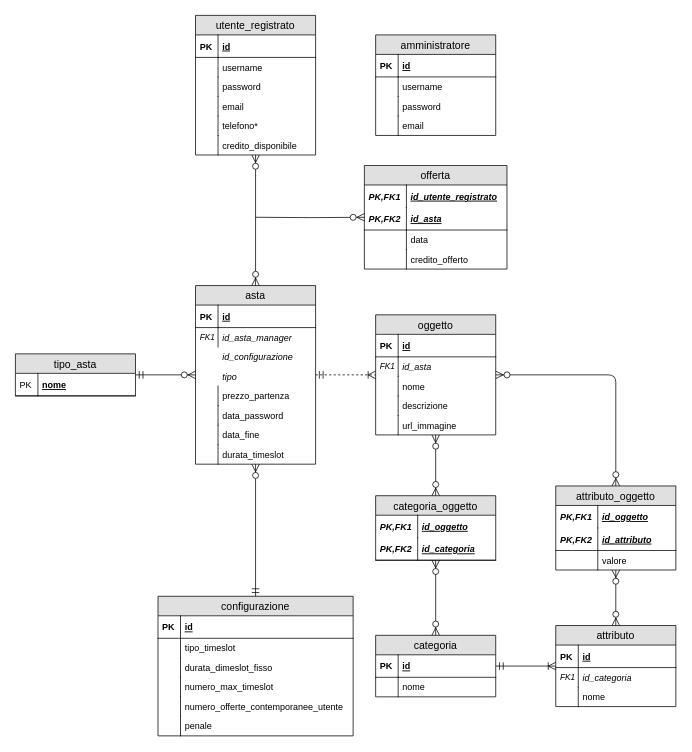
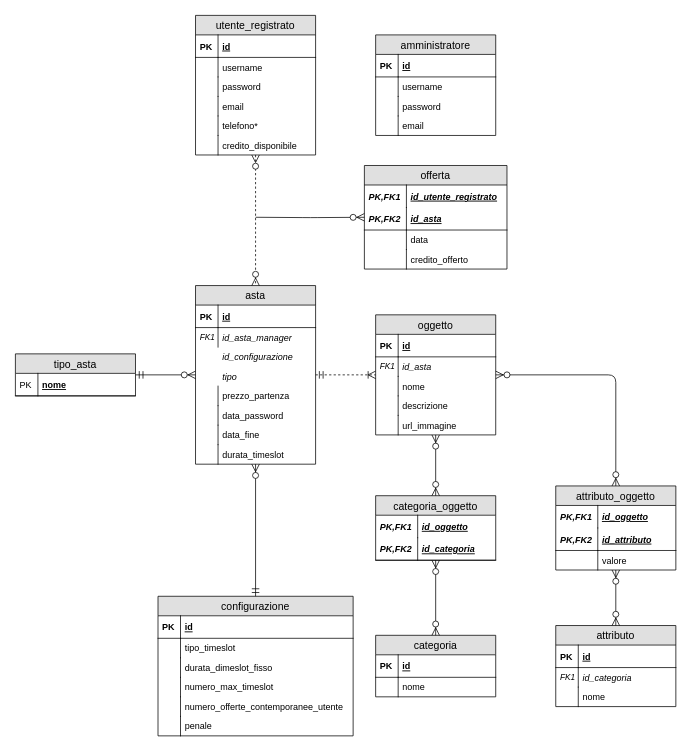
(255, 227) -> (255, 227)
(549, 666) -> none
